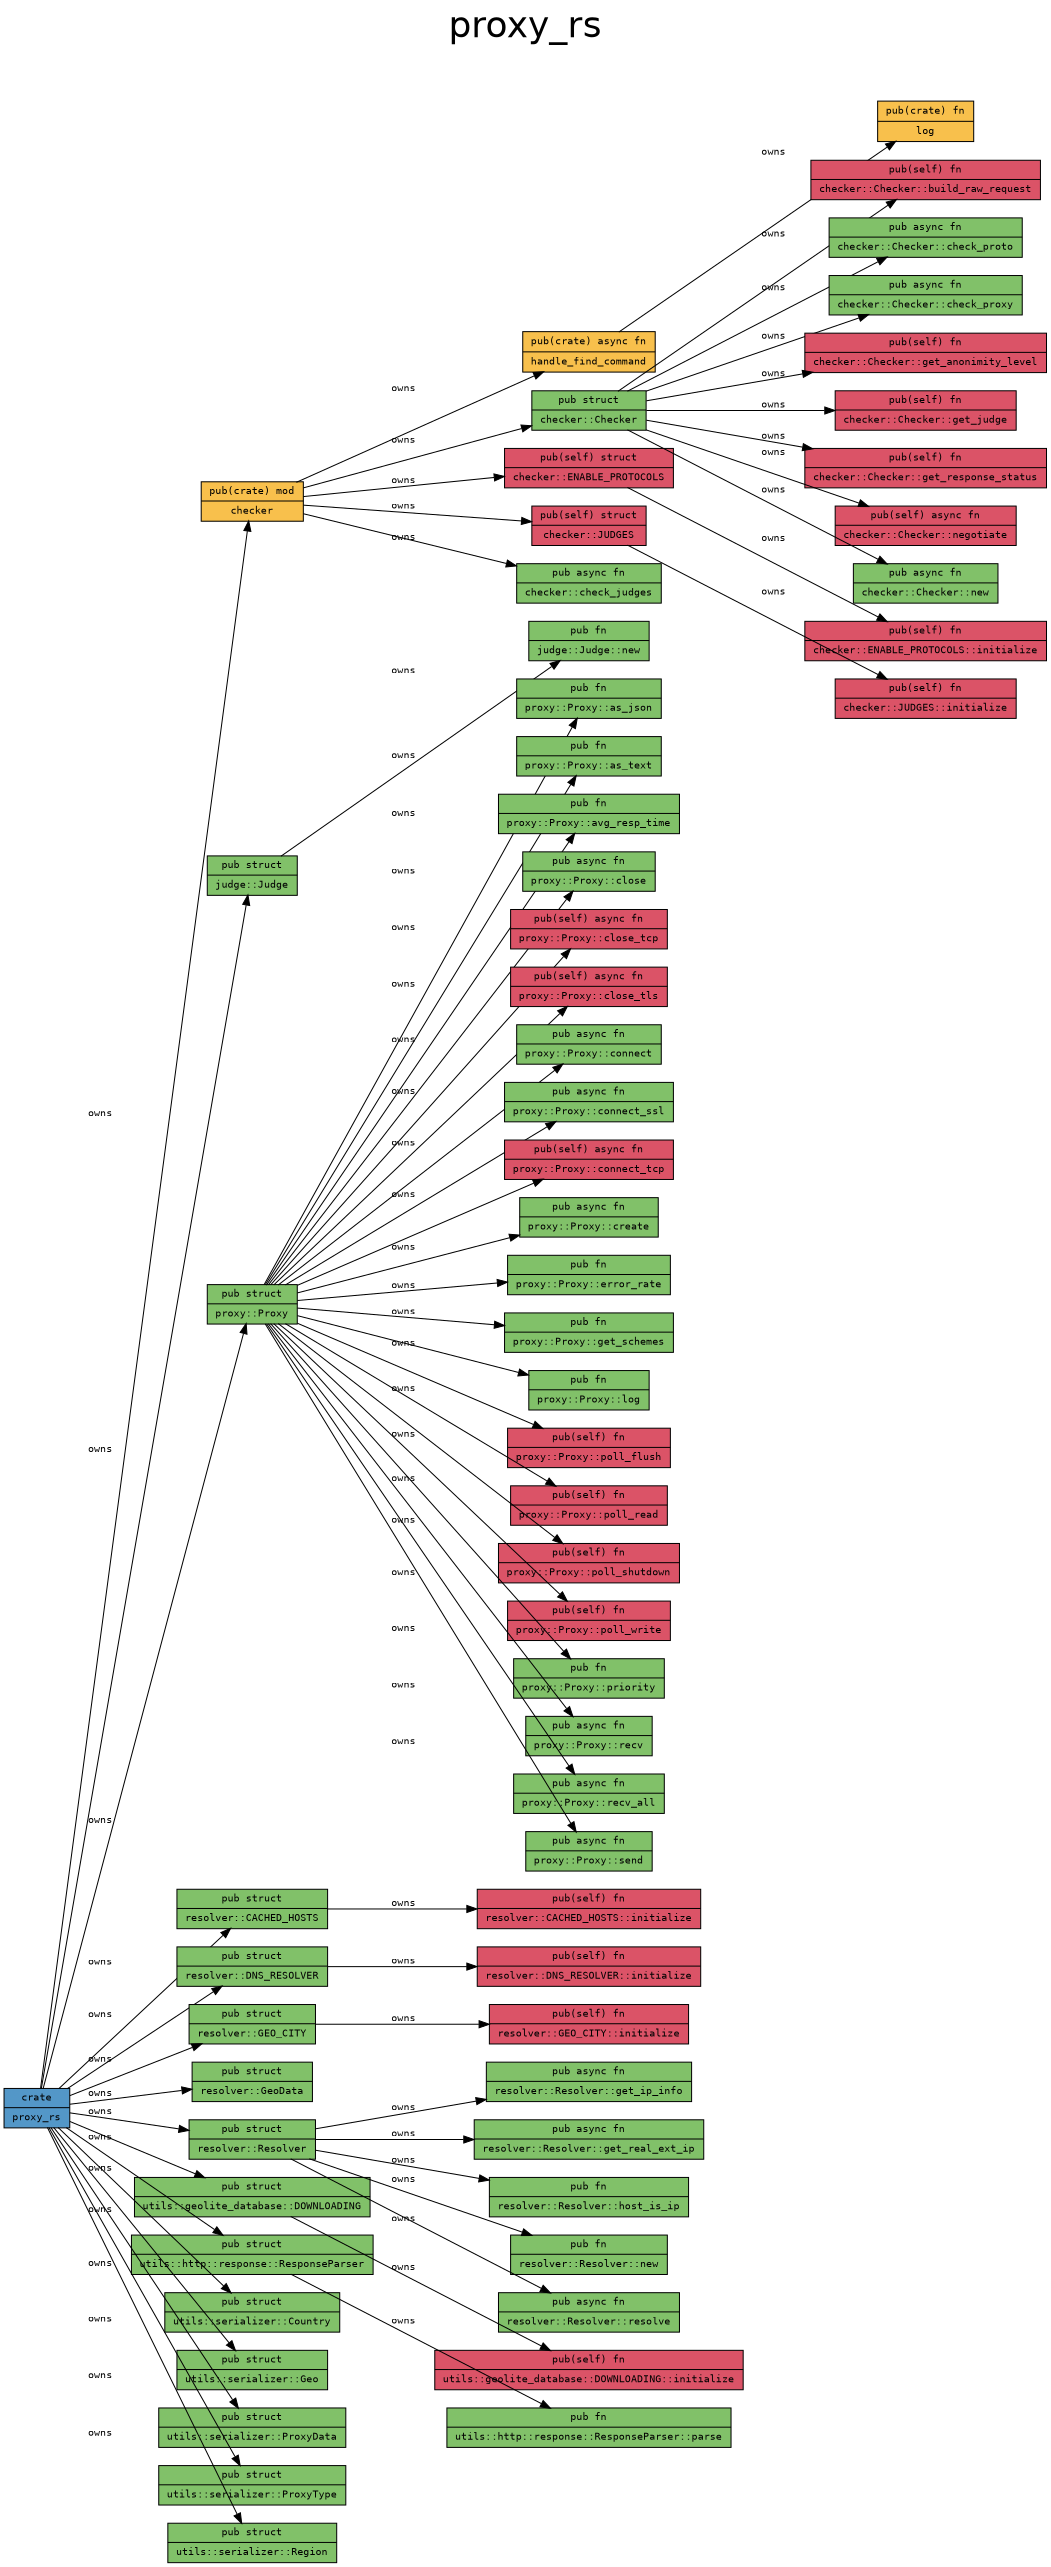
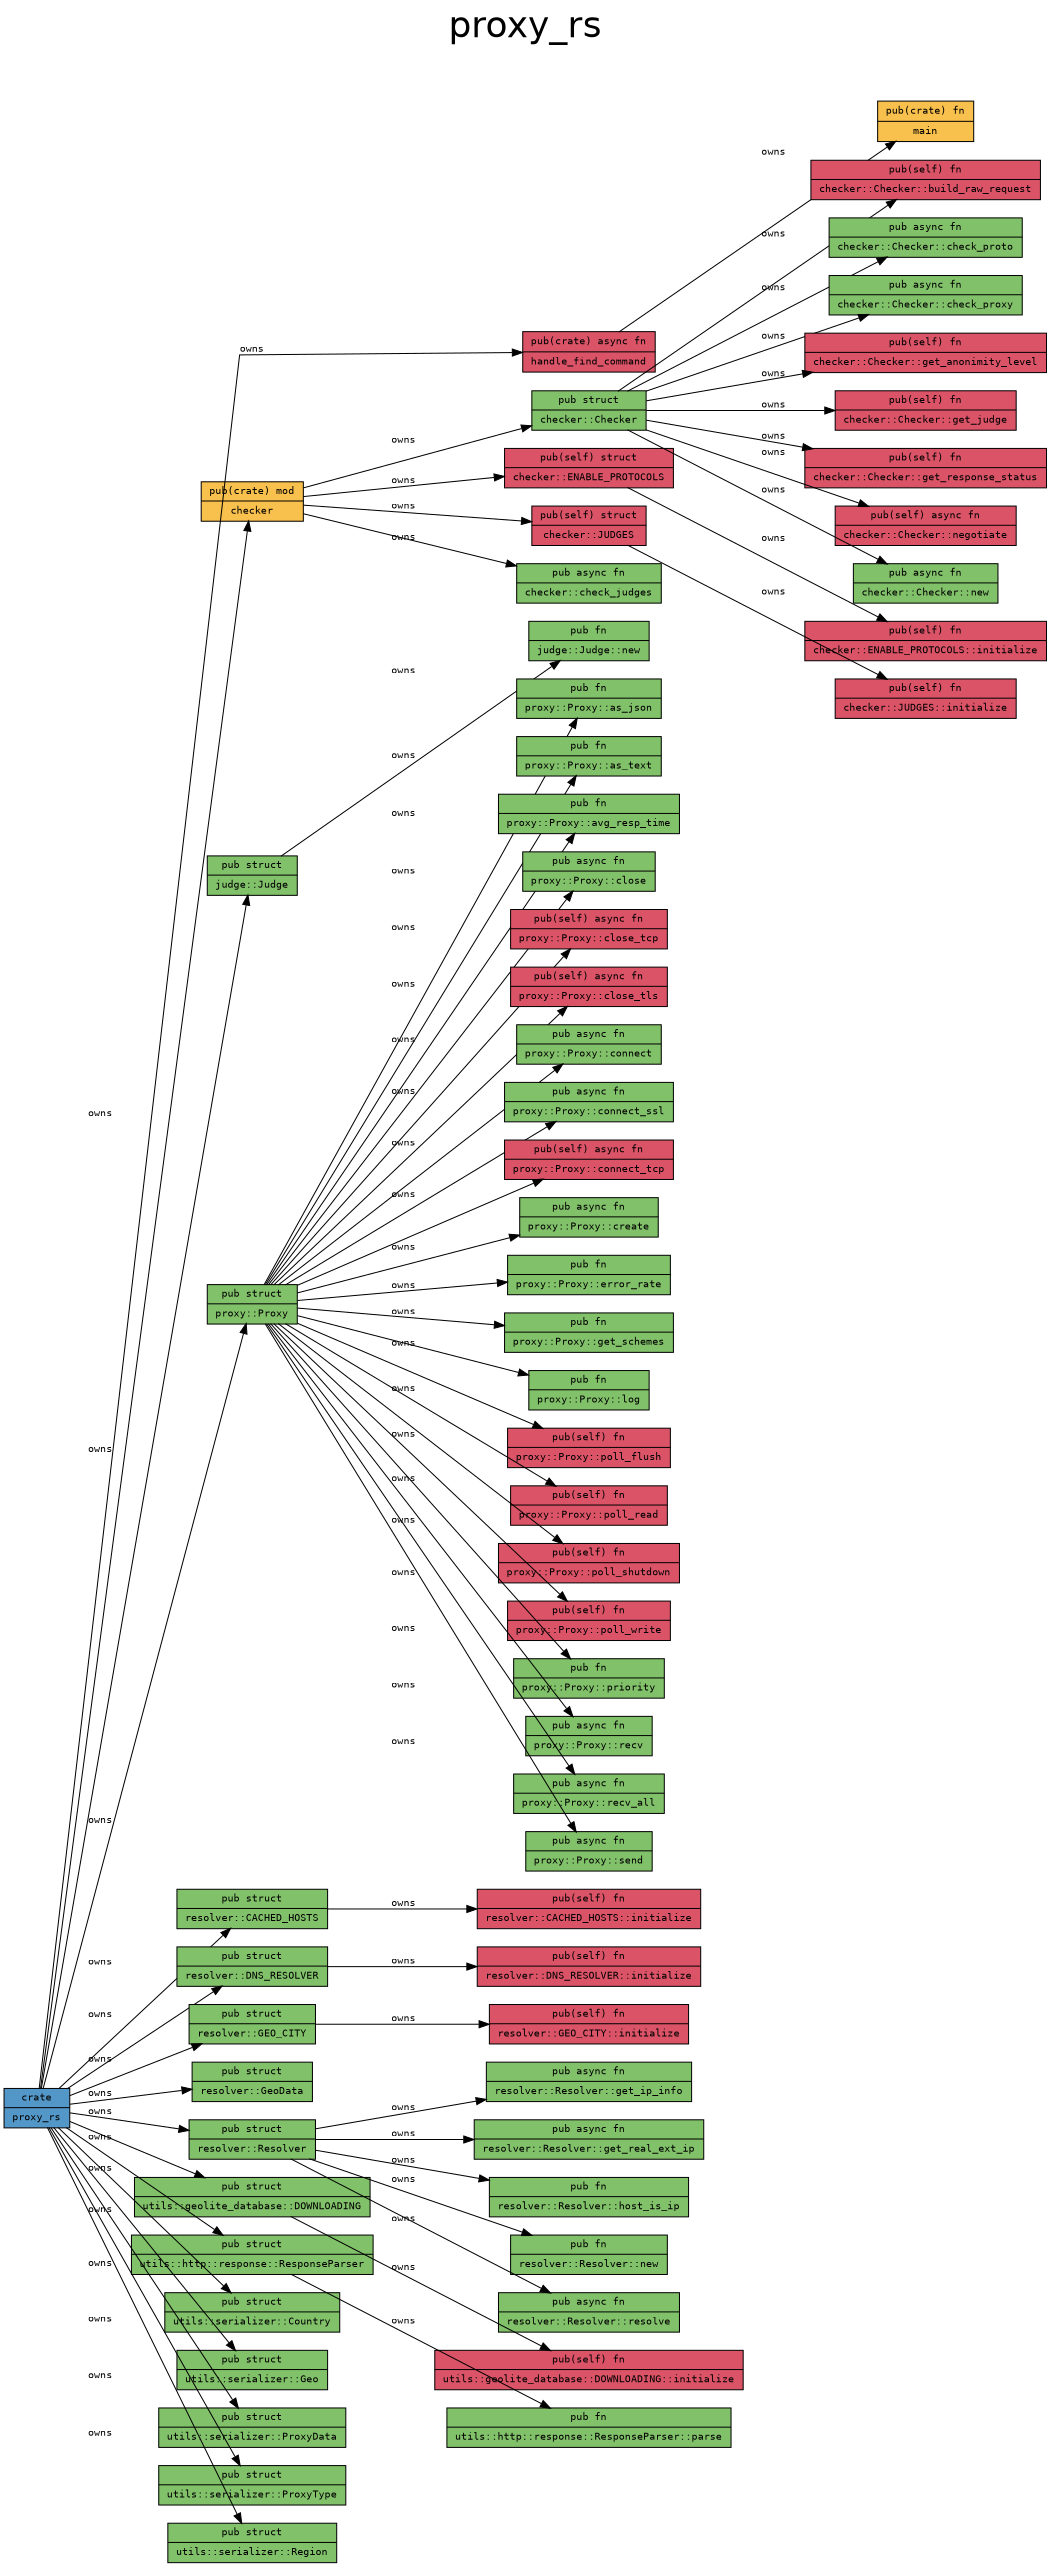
(926, 131) -> (926, 131)
(589, 352) -> (589, 352)
(415, 429) -> (155, 1087)
